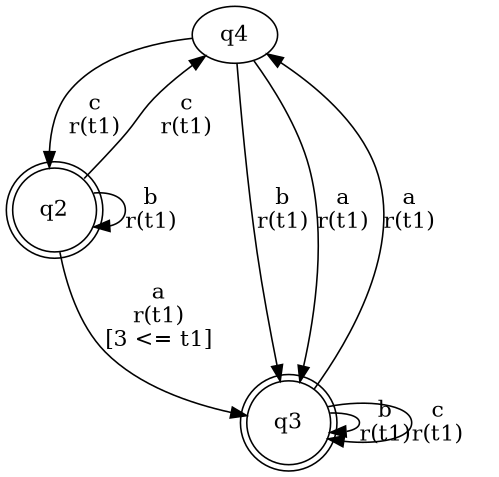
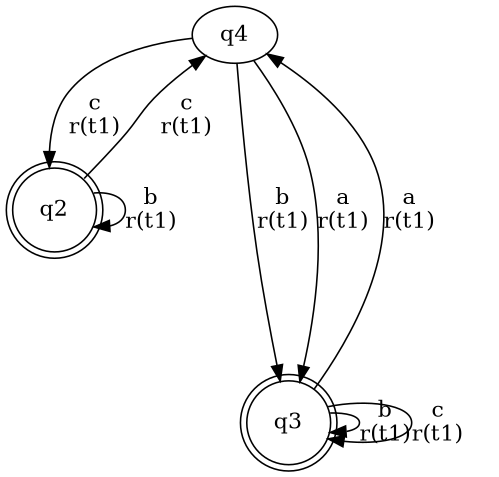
(116, 362) -> none
